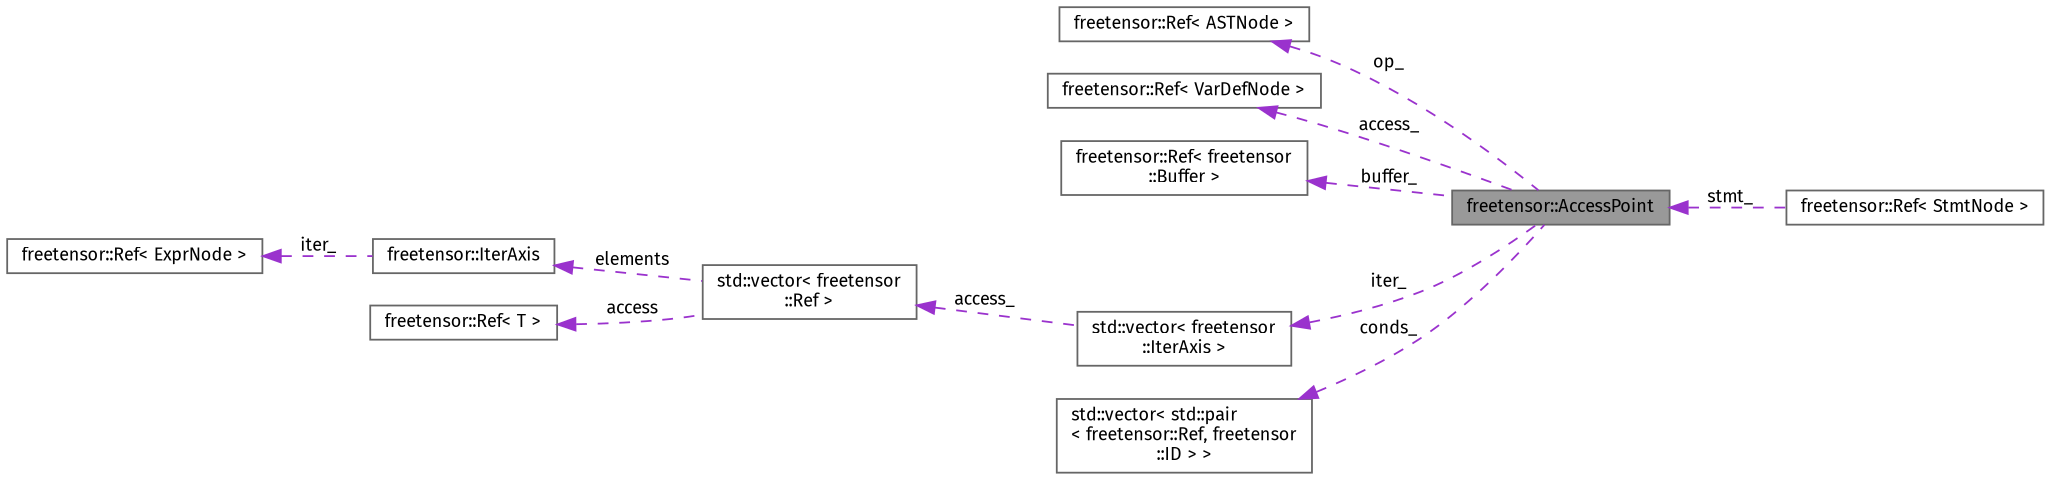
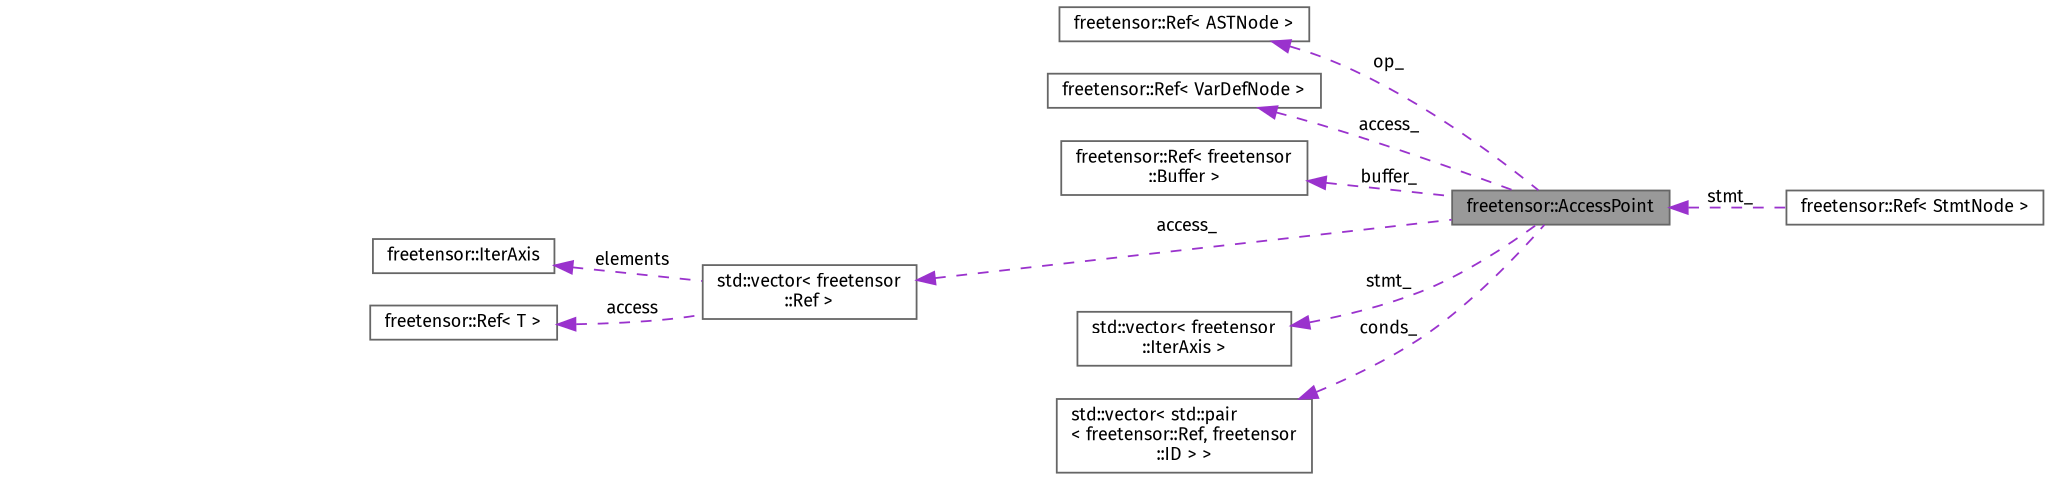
(135, 256) -> none
(1387, 282) -> (1387, 282)
(1006, 317) -> (1193, 249)
